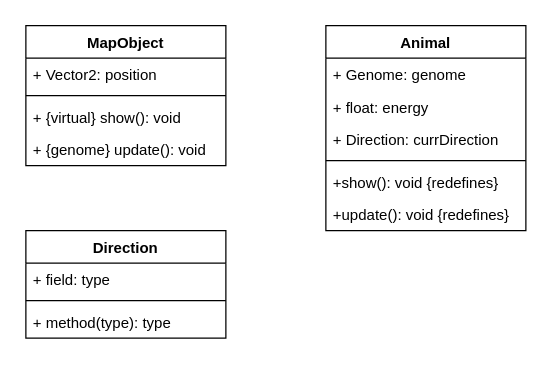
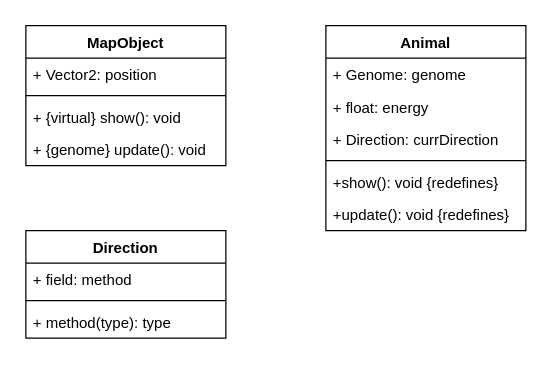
(77, 280) -> (86, 280)
